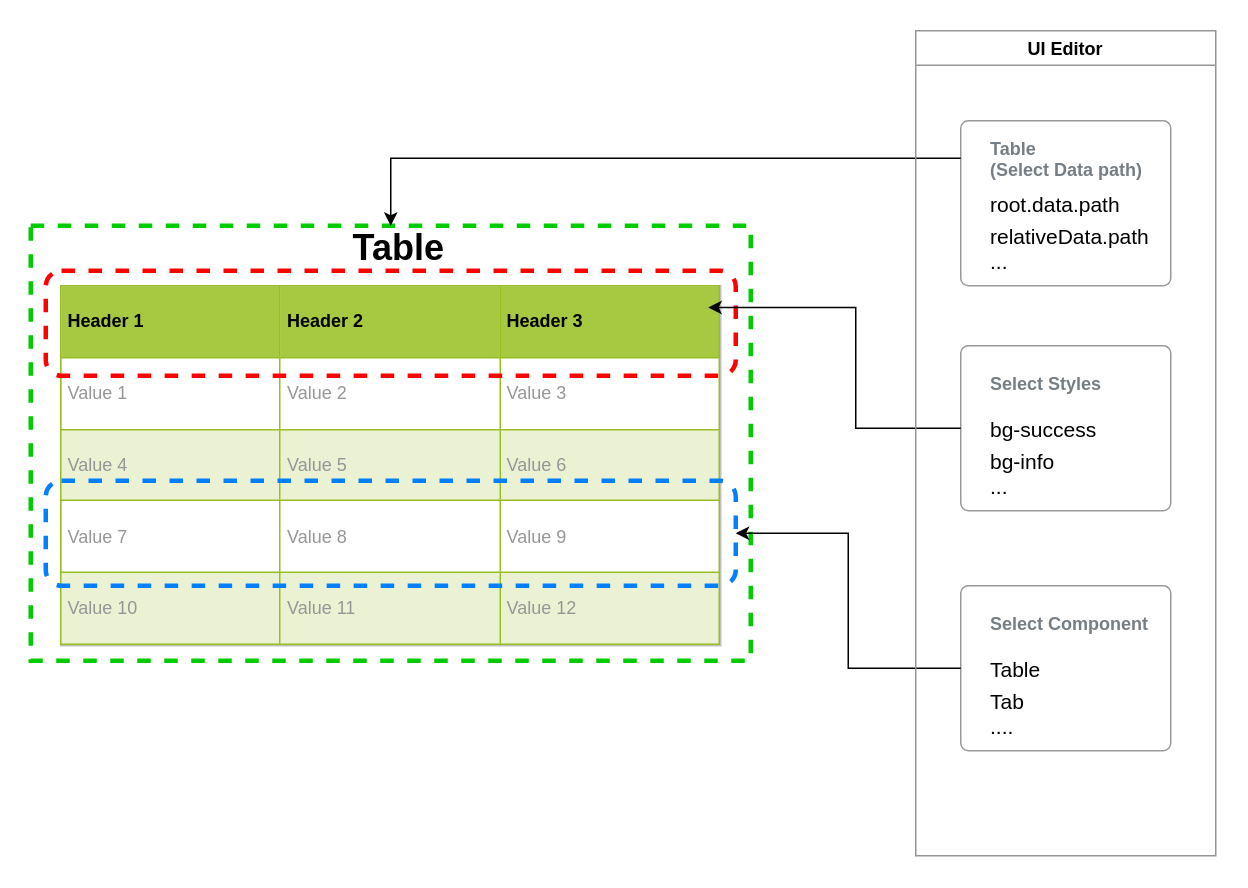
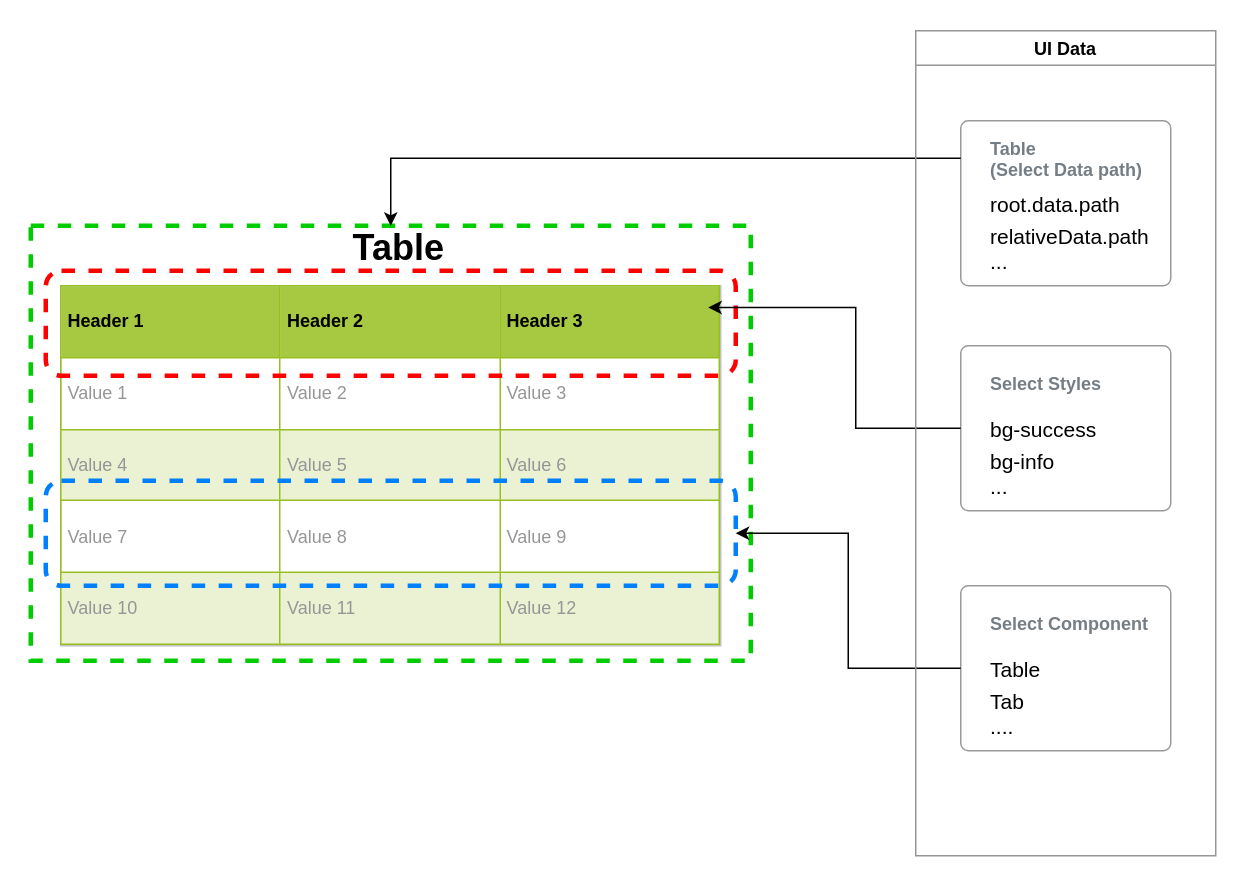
(1065, 49) -> (1065, 49)
